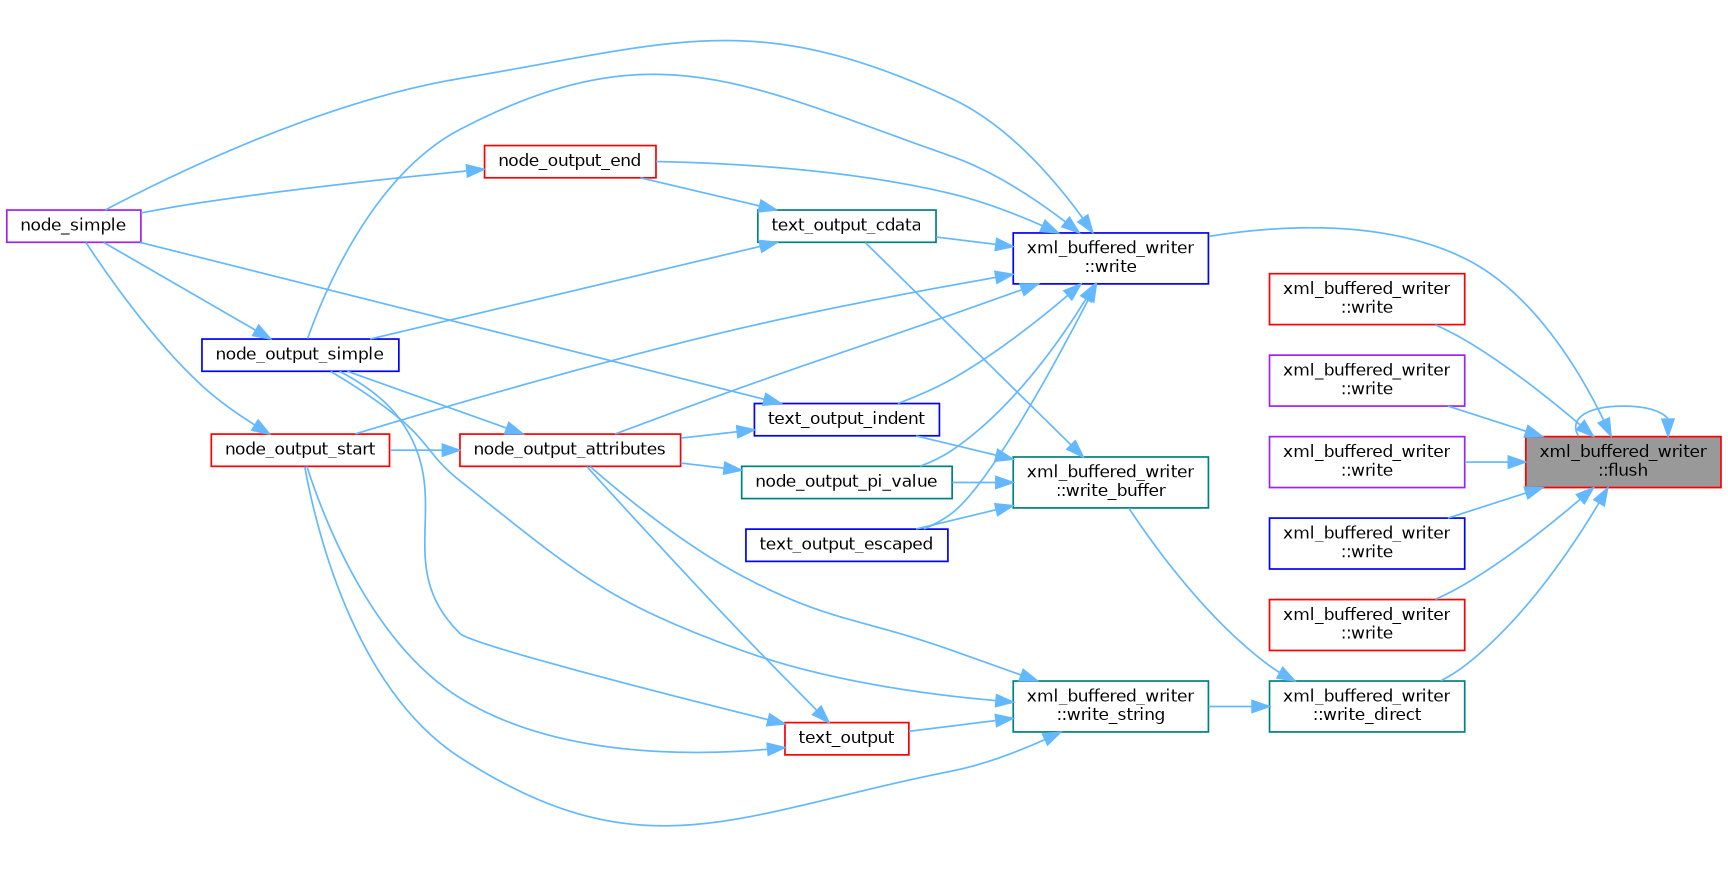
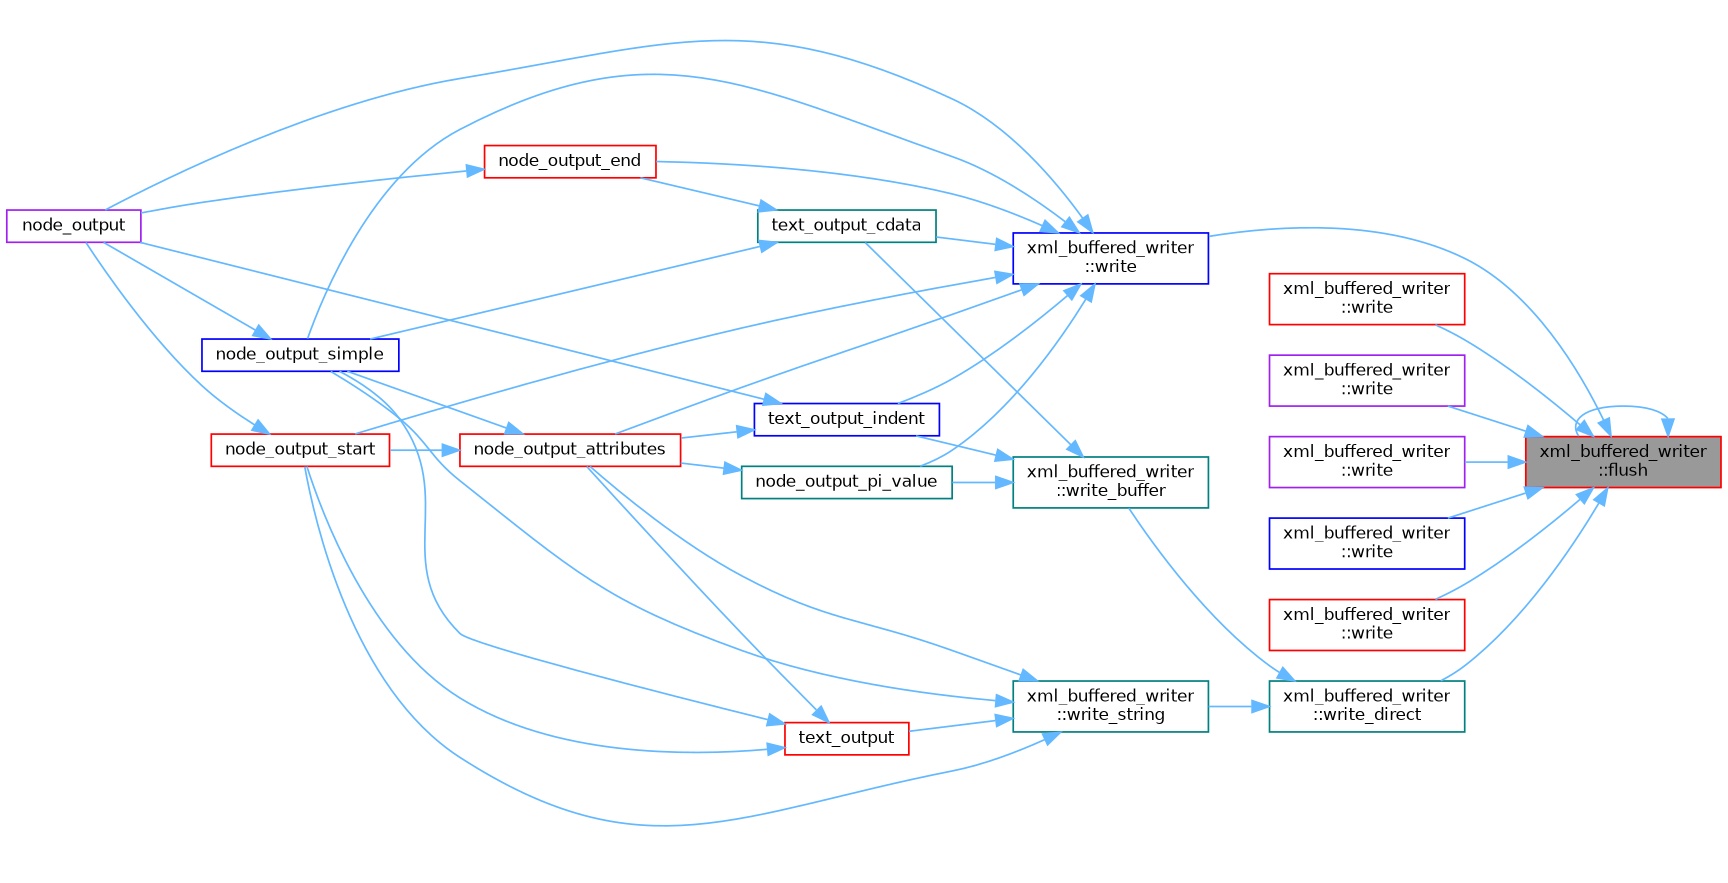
(74, 226) -> (74, 226)
(847, 545) -> none
